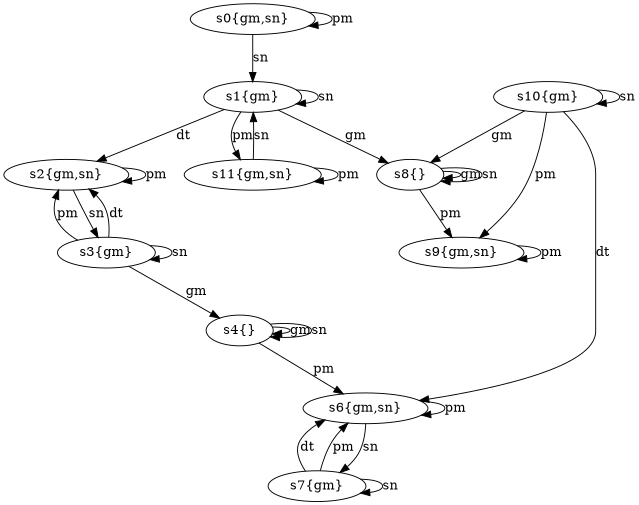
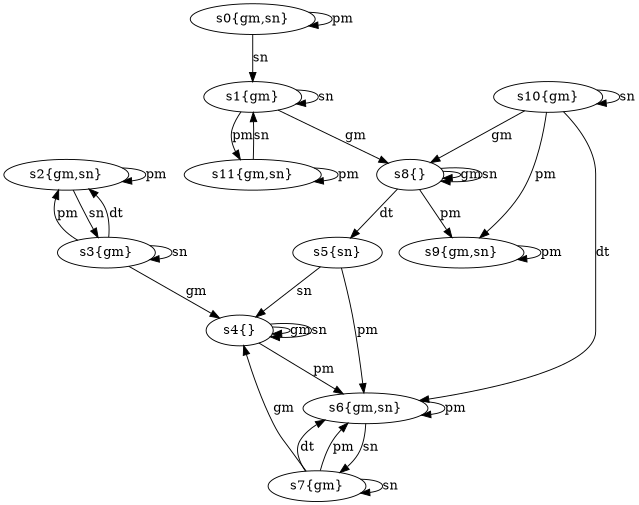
(165, 134) -> none
none -> (338, 253)
none -> (270, 416)
